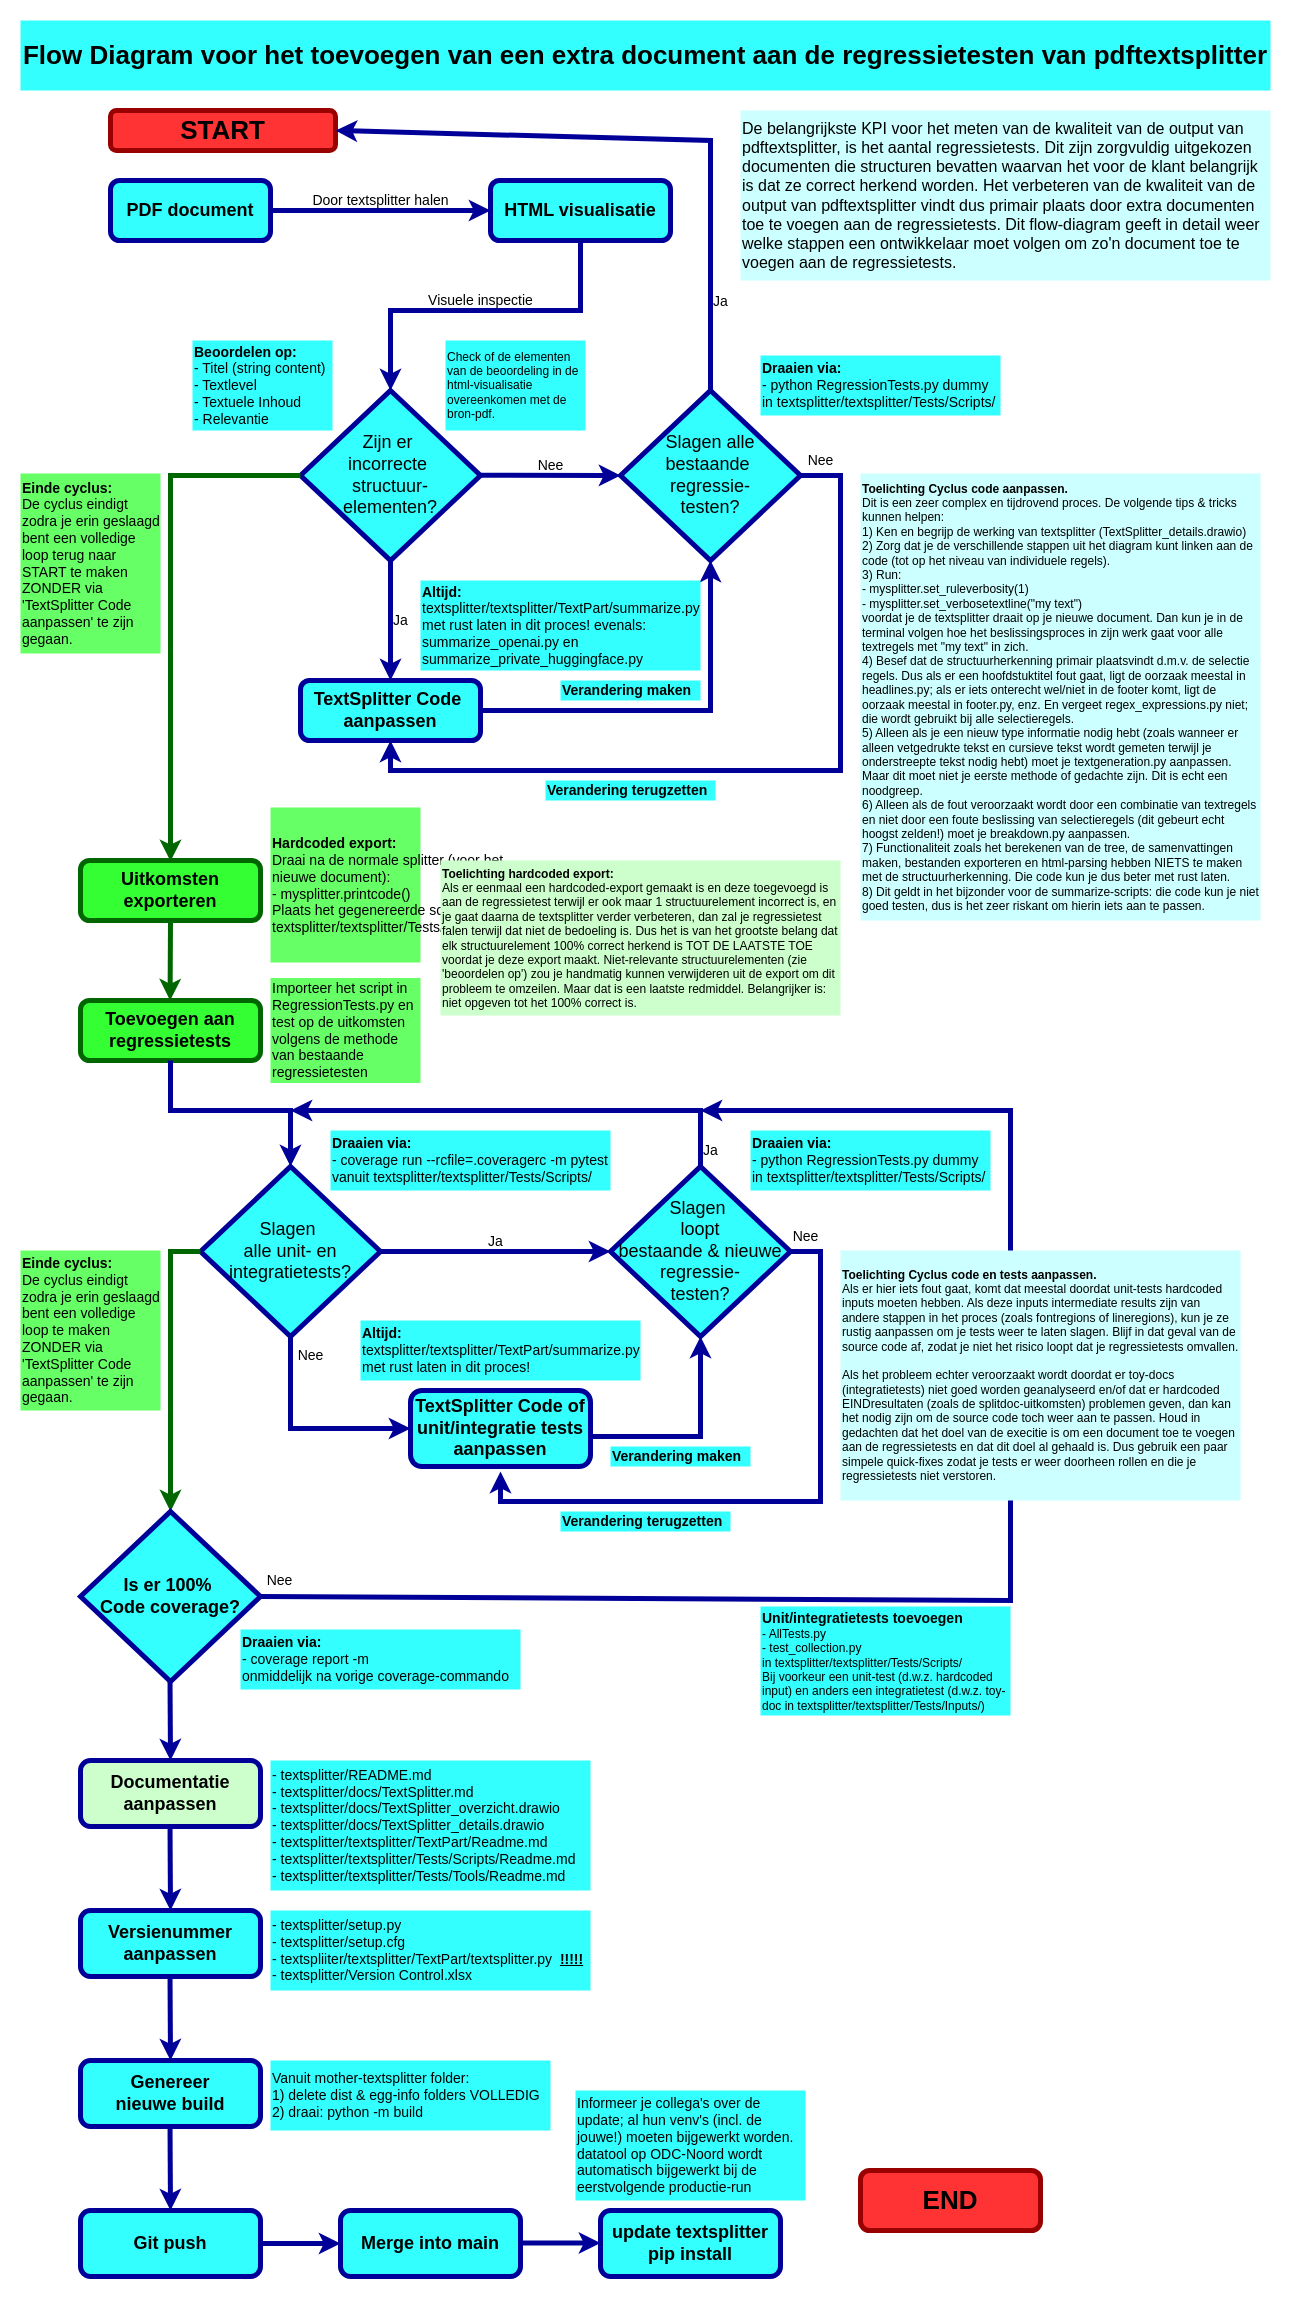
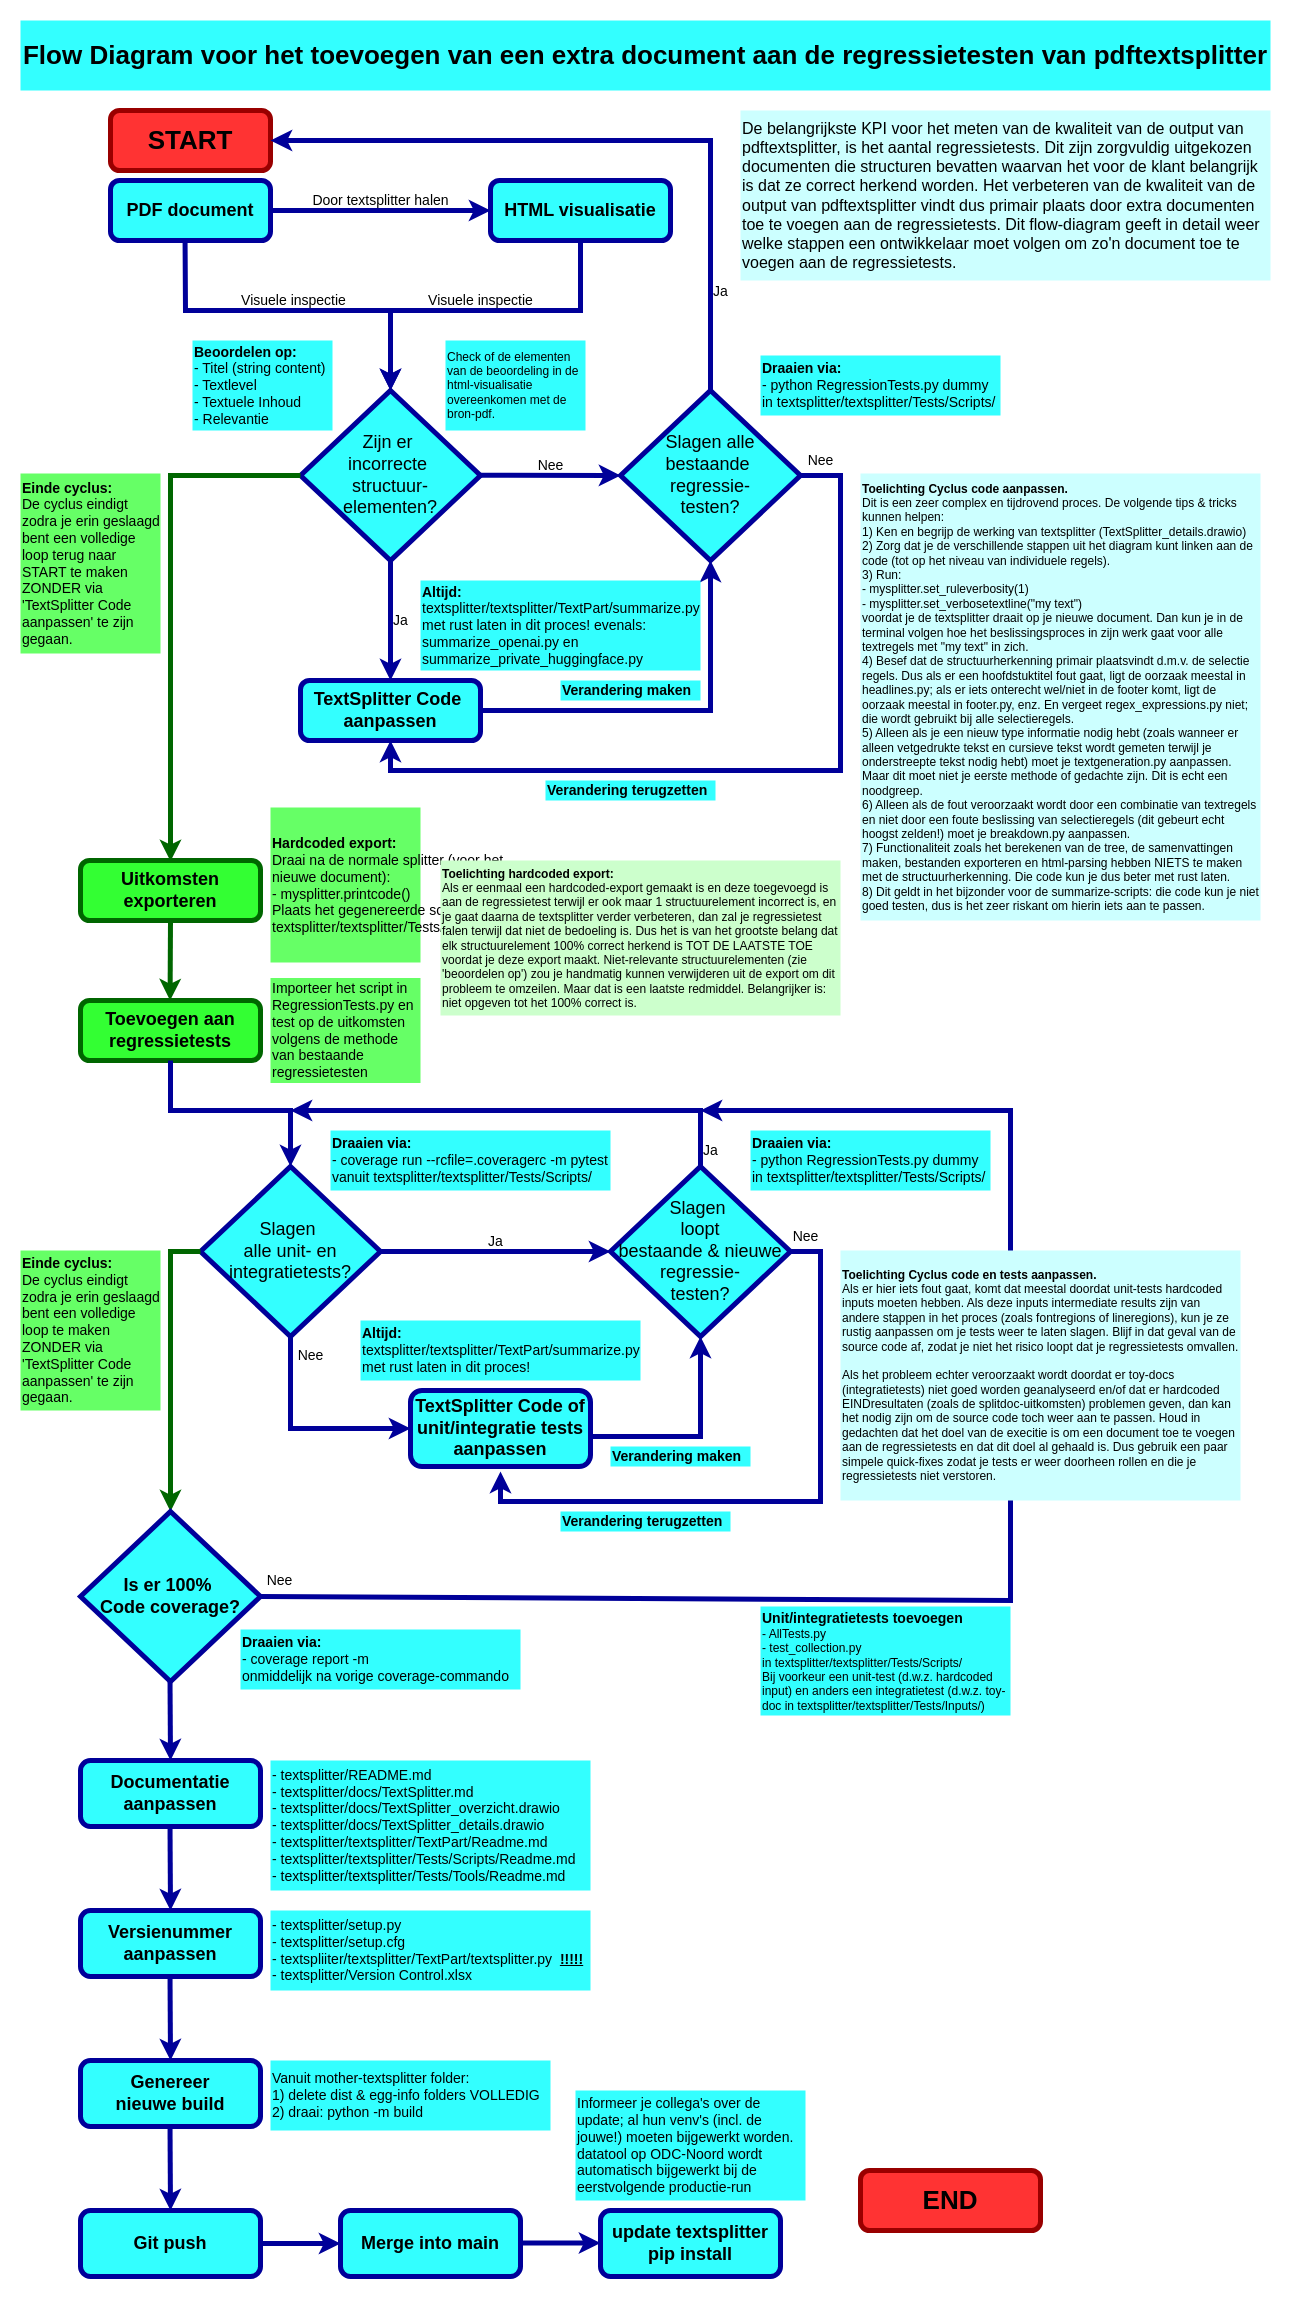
(223, 131) -> (191, 141)
none -> (253, 311)
(171, 1794) -> (171, 1794)
